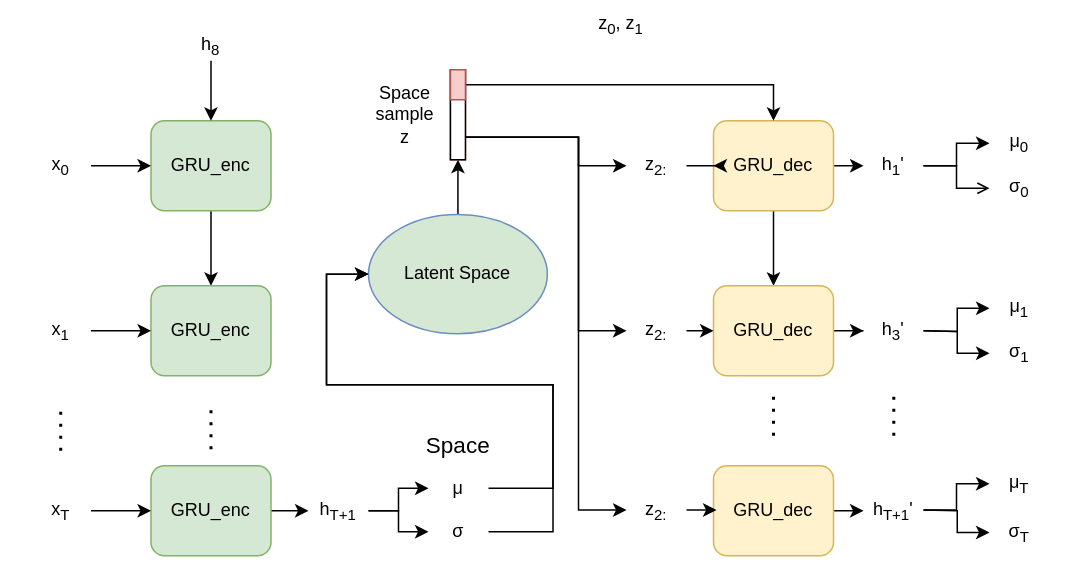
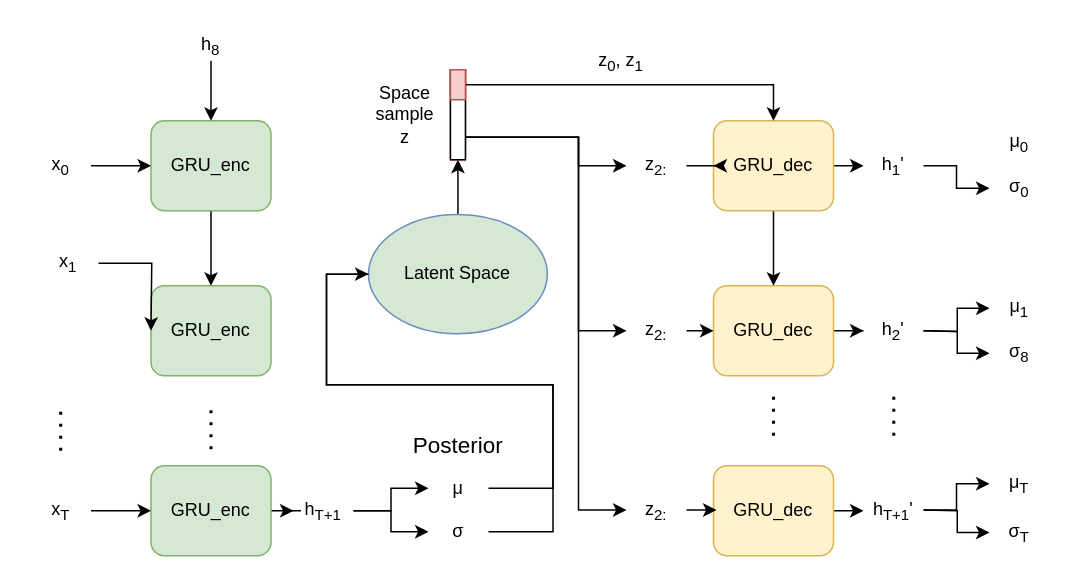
(620, 25) -> (620, 62)
(958, 143) -> none
(980, 188) -> (978, 188)
(359, 274) -> (363, 274)
(61, 331) -> (68, 263)
(893, 331) -> (893, 331)
(1019, 353) -> (1019, 353)
(458, 445) -> (458, 445)
(338, 511) -> (323, 511)
